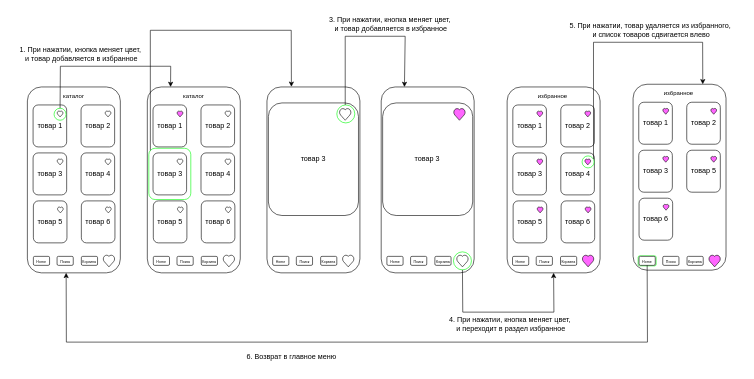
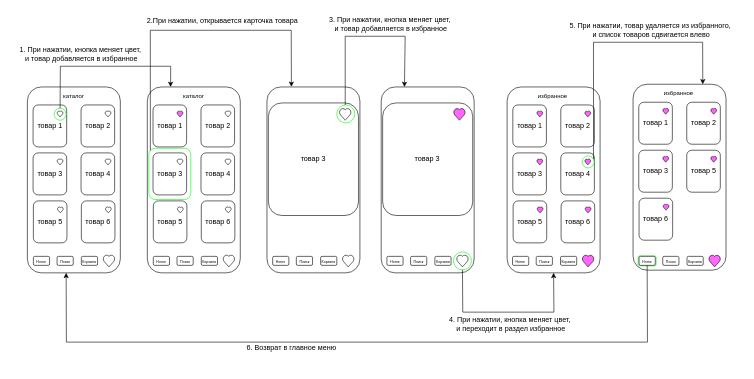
none -> (222, 21)
(291, 357) -> (291, 348)
